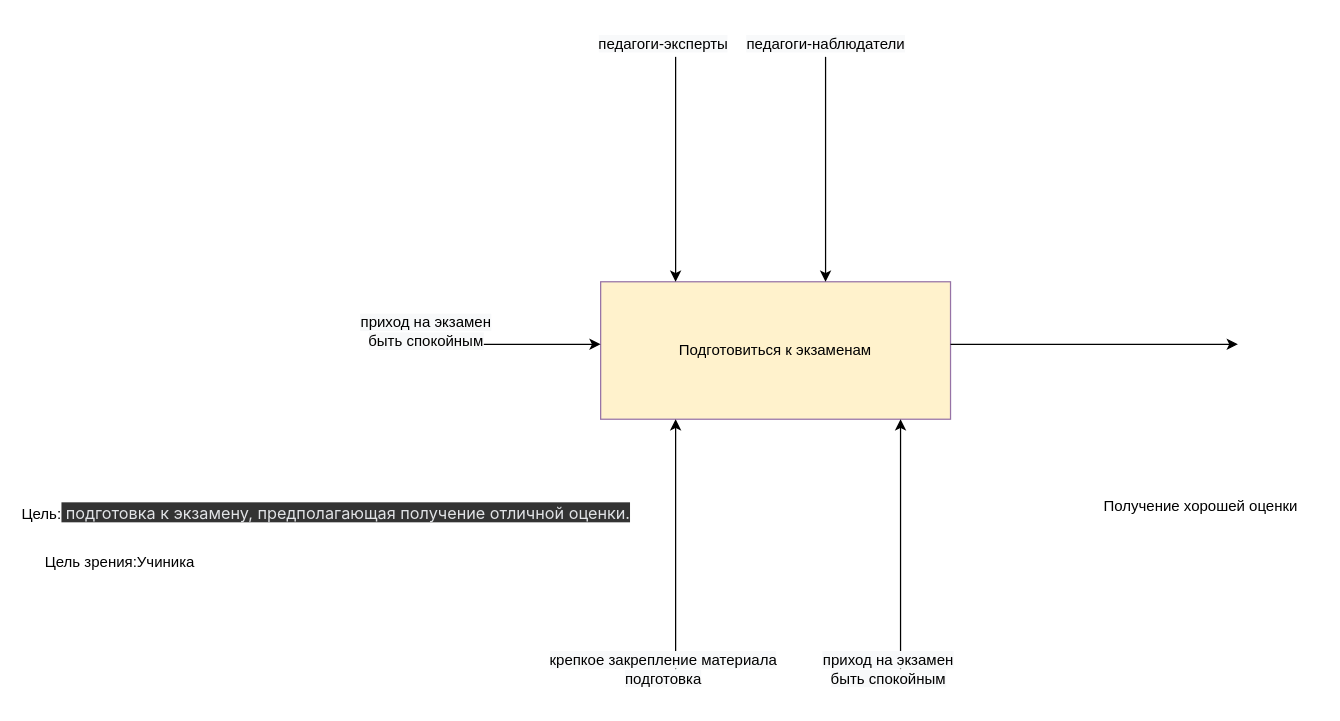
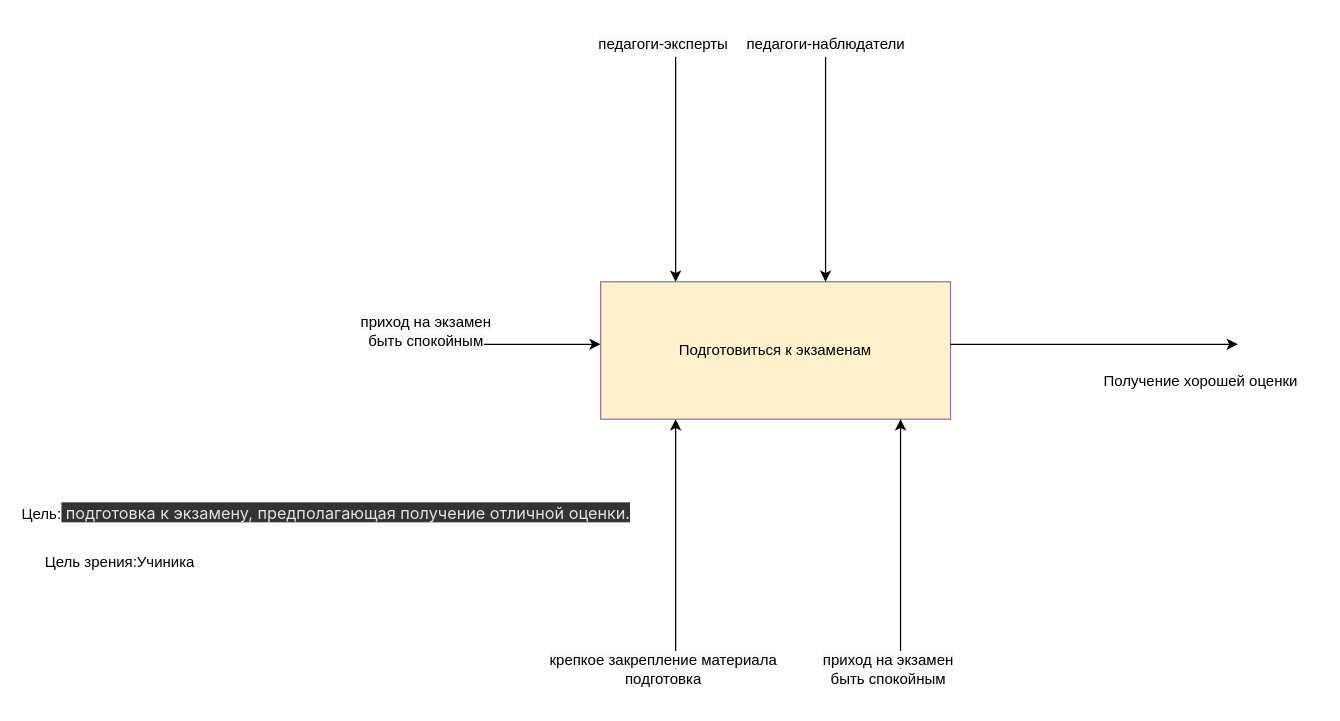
(1201, 507) -> (1201, 382)
